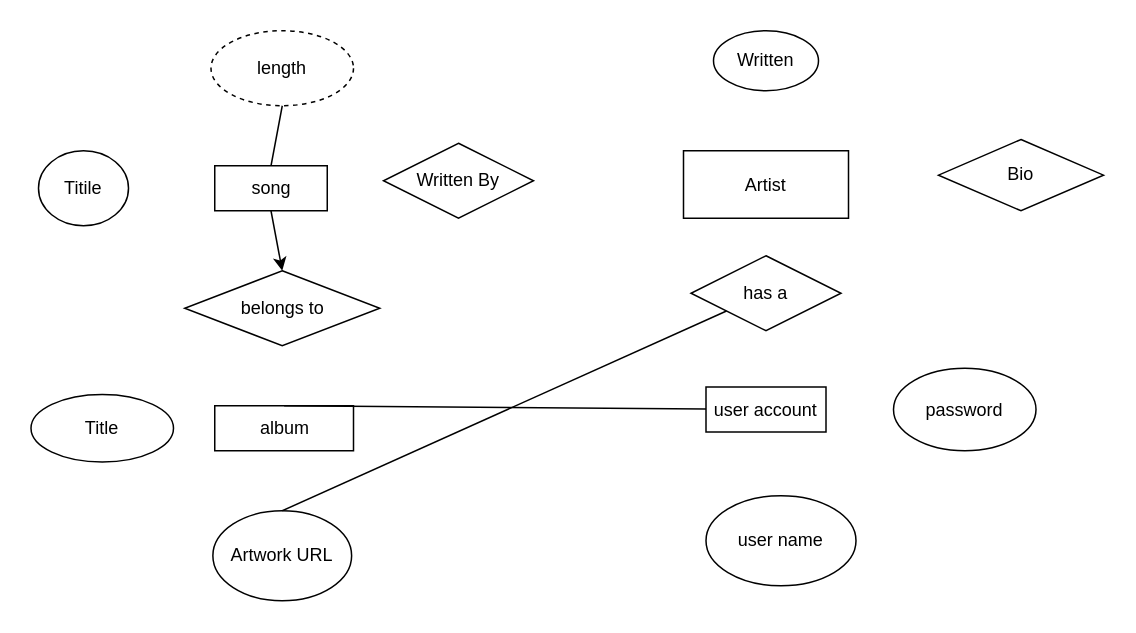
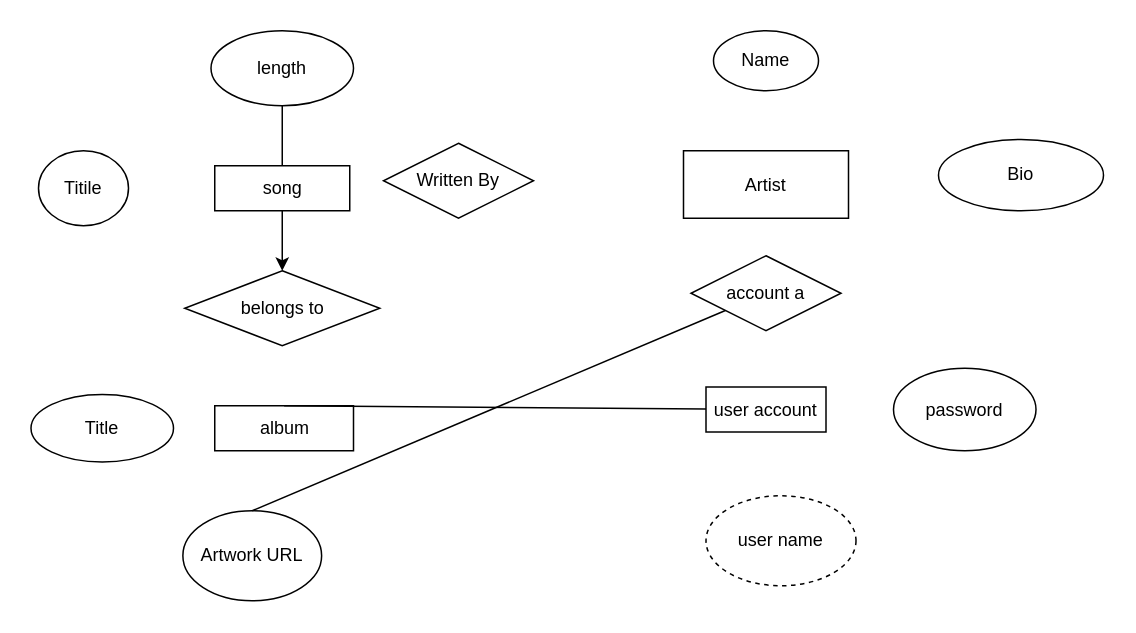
(766, 61) -> (766, 61)
(282, 68) -> (282, 68)
(1021, 175) -> (1021, 175)
(271, 188) -> (282, 188)
(766, 293) -> (766, 293)
(781, 541) -> (781, 541)
(282, 556) -> (252, 556)
